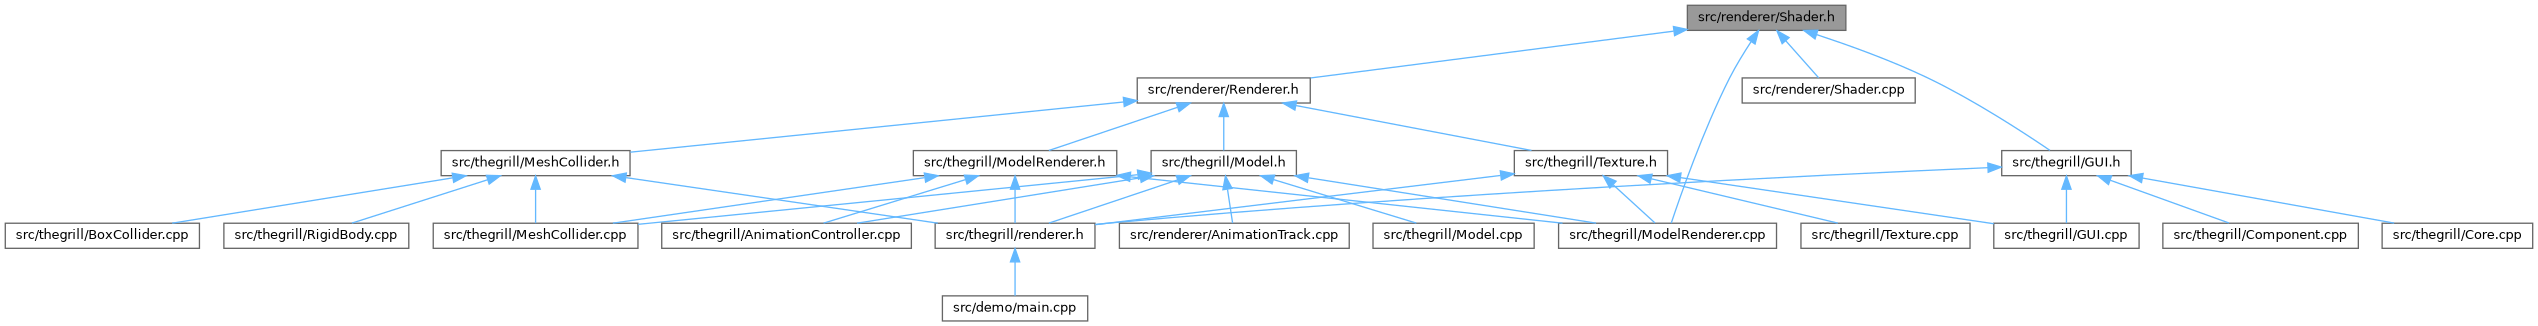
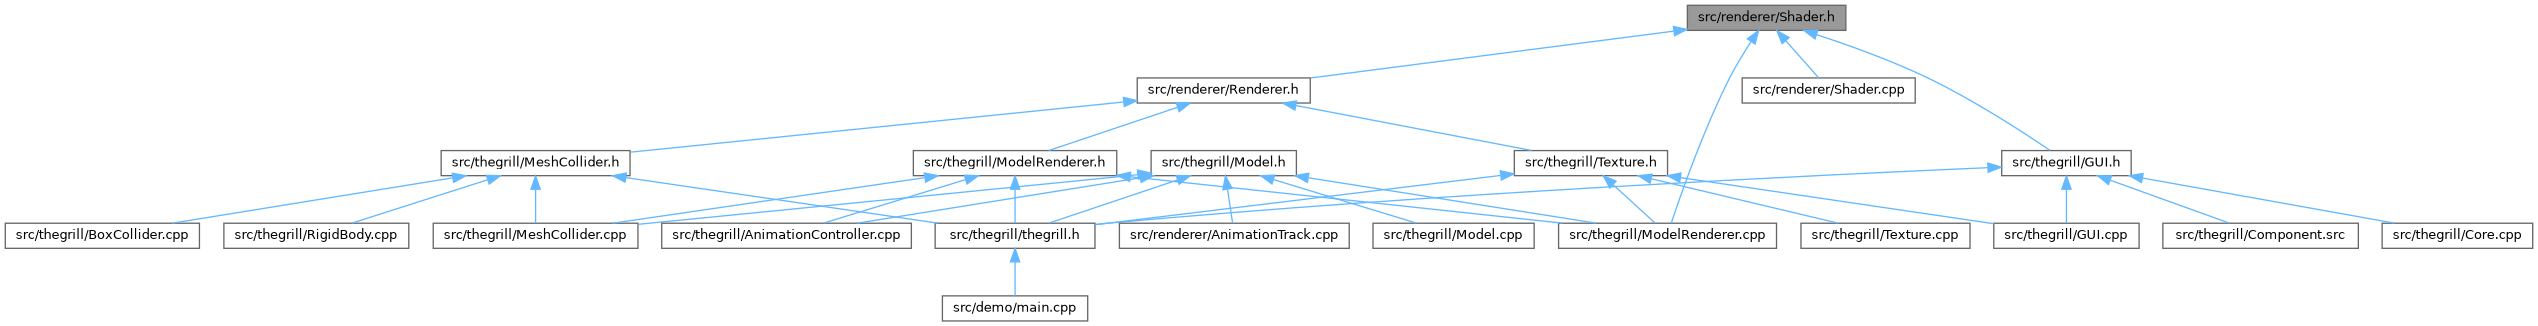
(1224, 134) -> none
(1015, 236) -> (1015, 236)
(2261, 236) -> (2261, 236)
